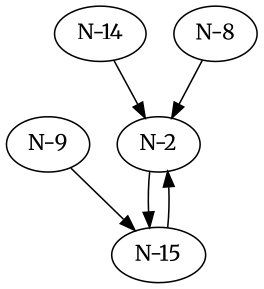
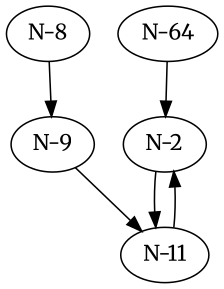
(100, 34) -> (168, 34)
(191, 82) -> (50, 82)
(159, 255) -> (165, 255)
